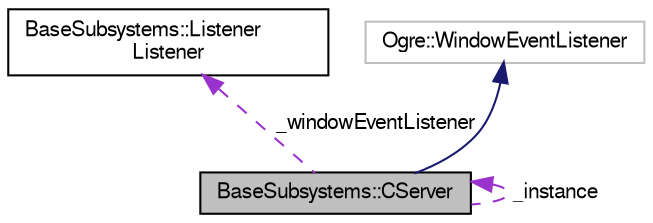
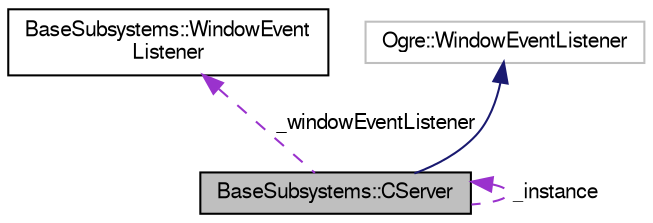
(168, 42) -> (168, 42)
